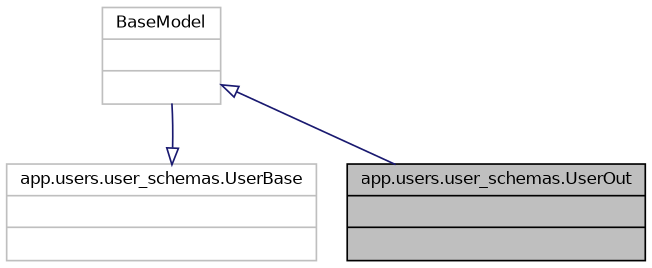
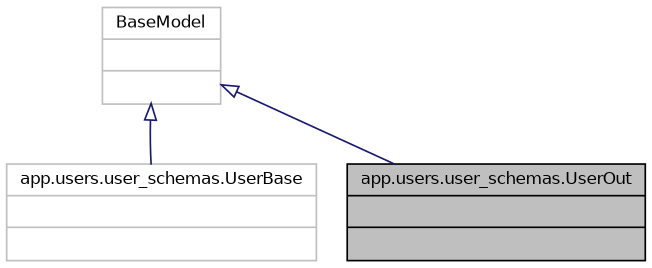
(173, 126) -> (150, 143)
